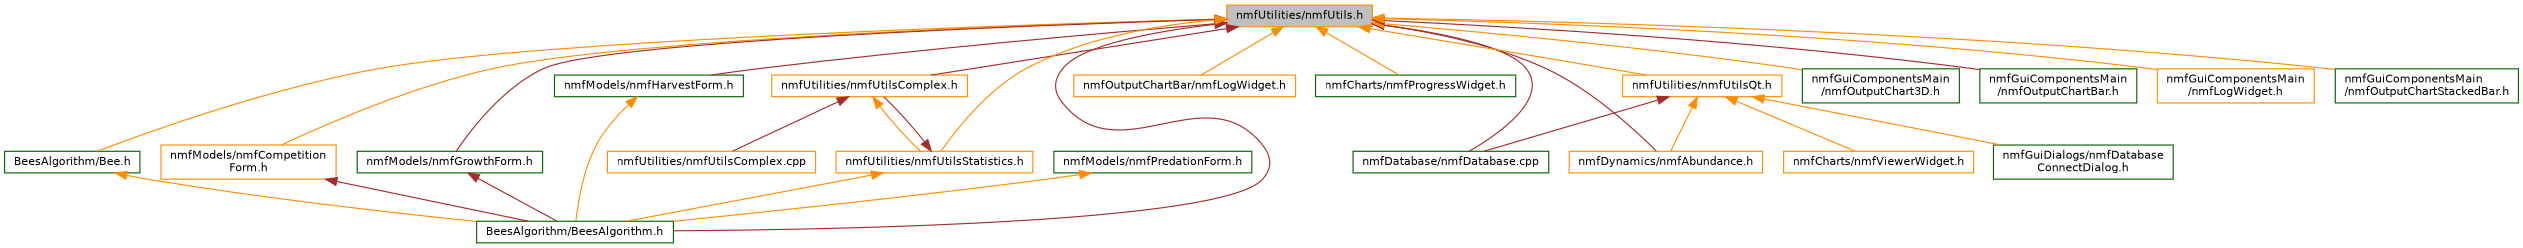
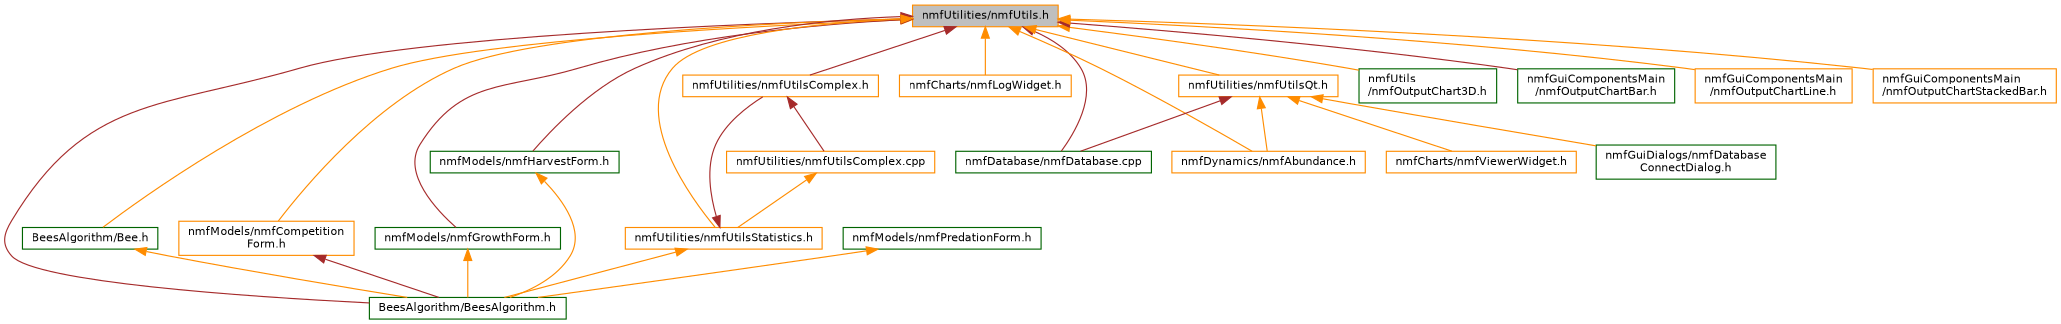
(1532, 63) -> (1138, 88)
(1185, 86) -> (985, 86)
(1416, 86) -> none
(1881, 86) -> (1428, 86)
(2236, 86) -> (1774, 86)
(2427, 86) -> (1965, 86)
(899, 130) -> (772, 204)
(517, 200) -> (468, 279)
